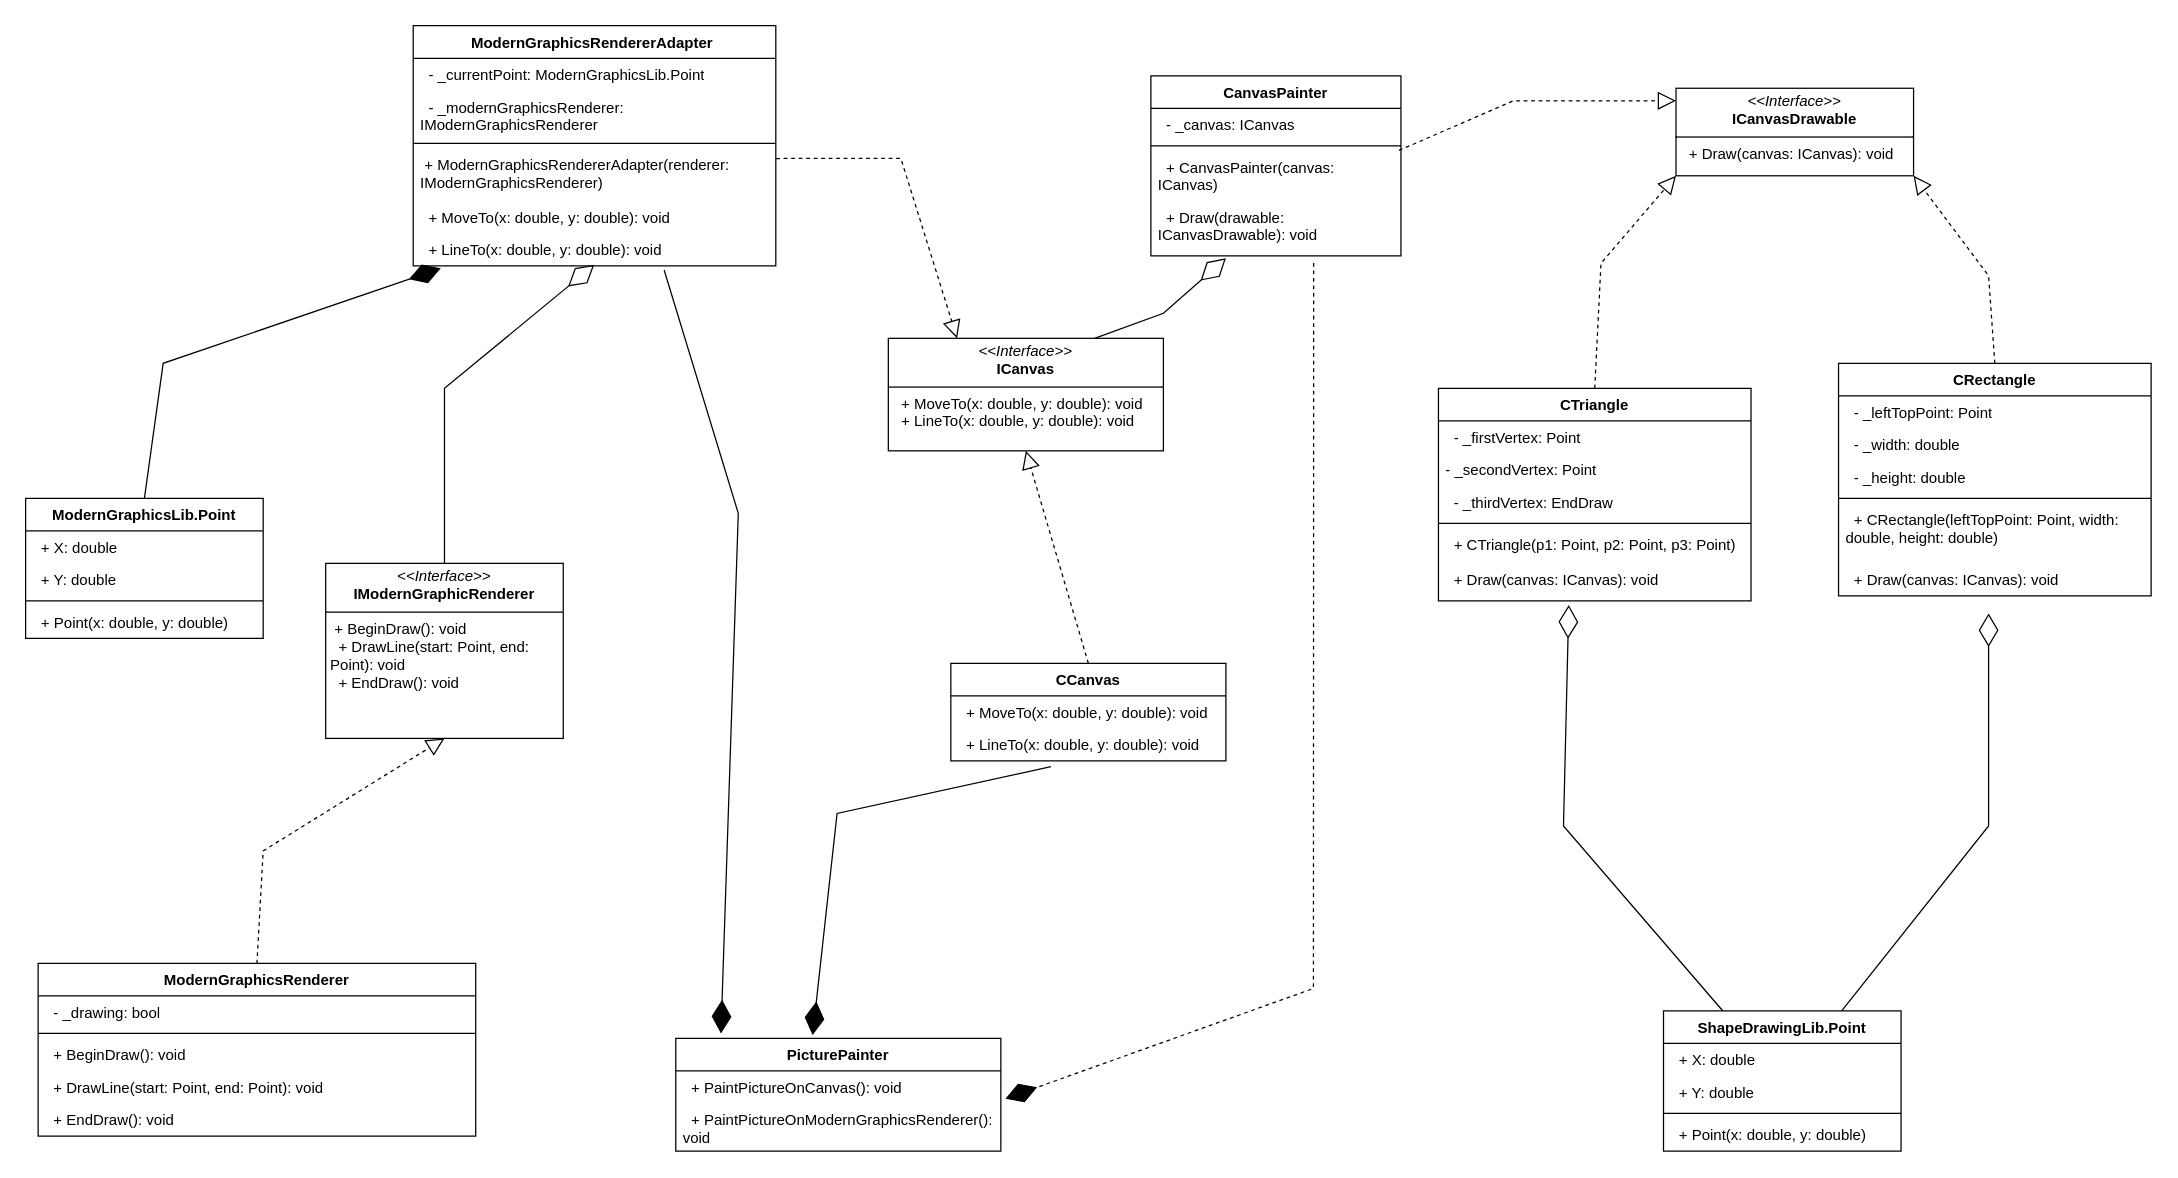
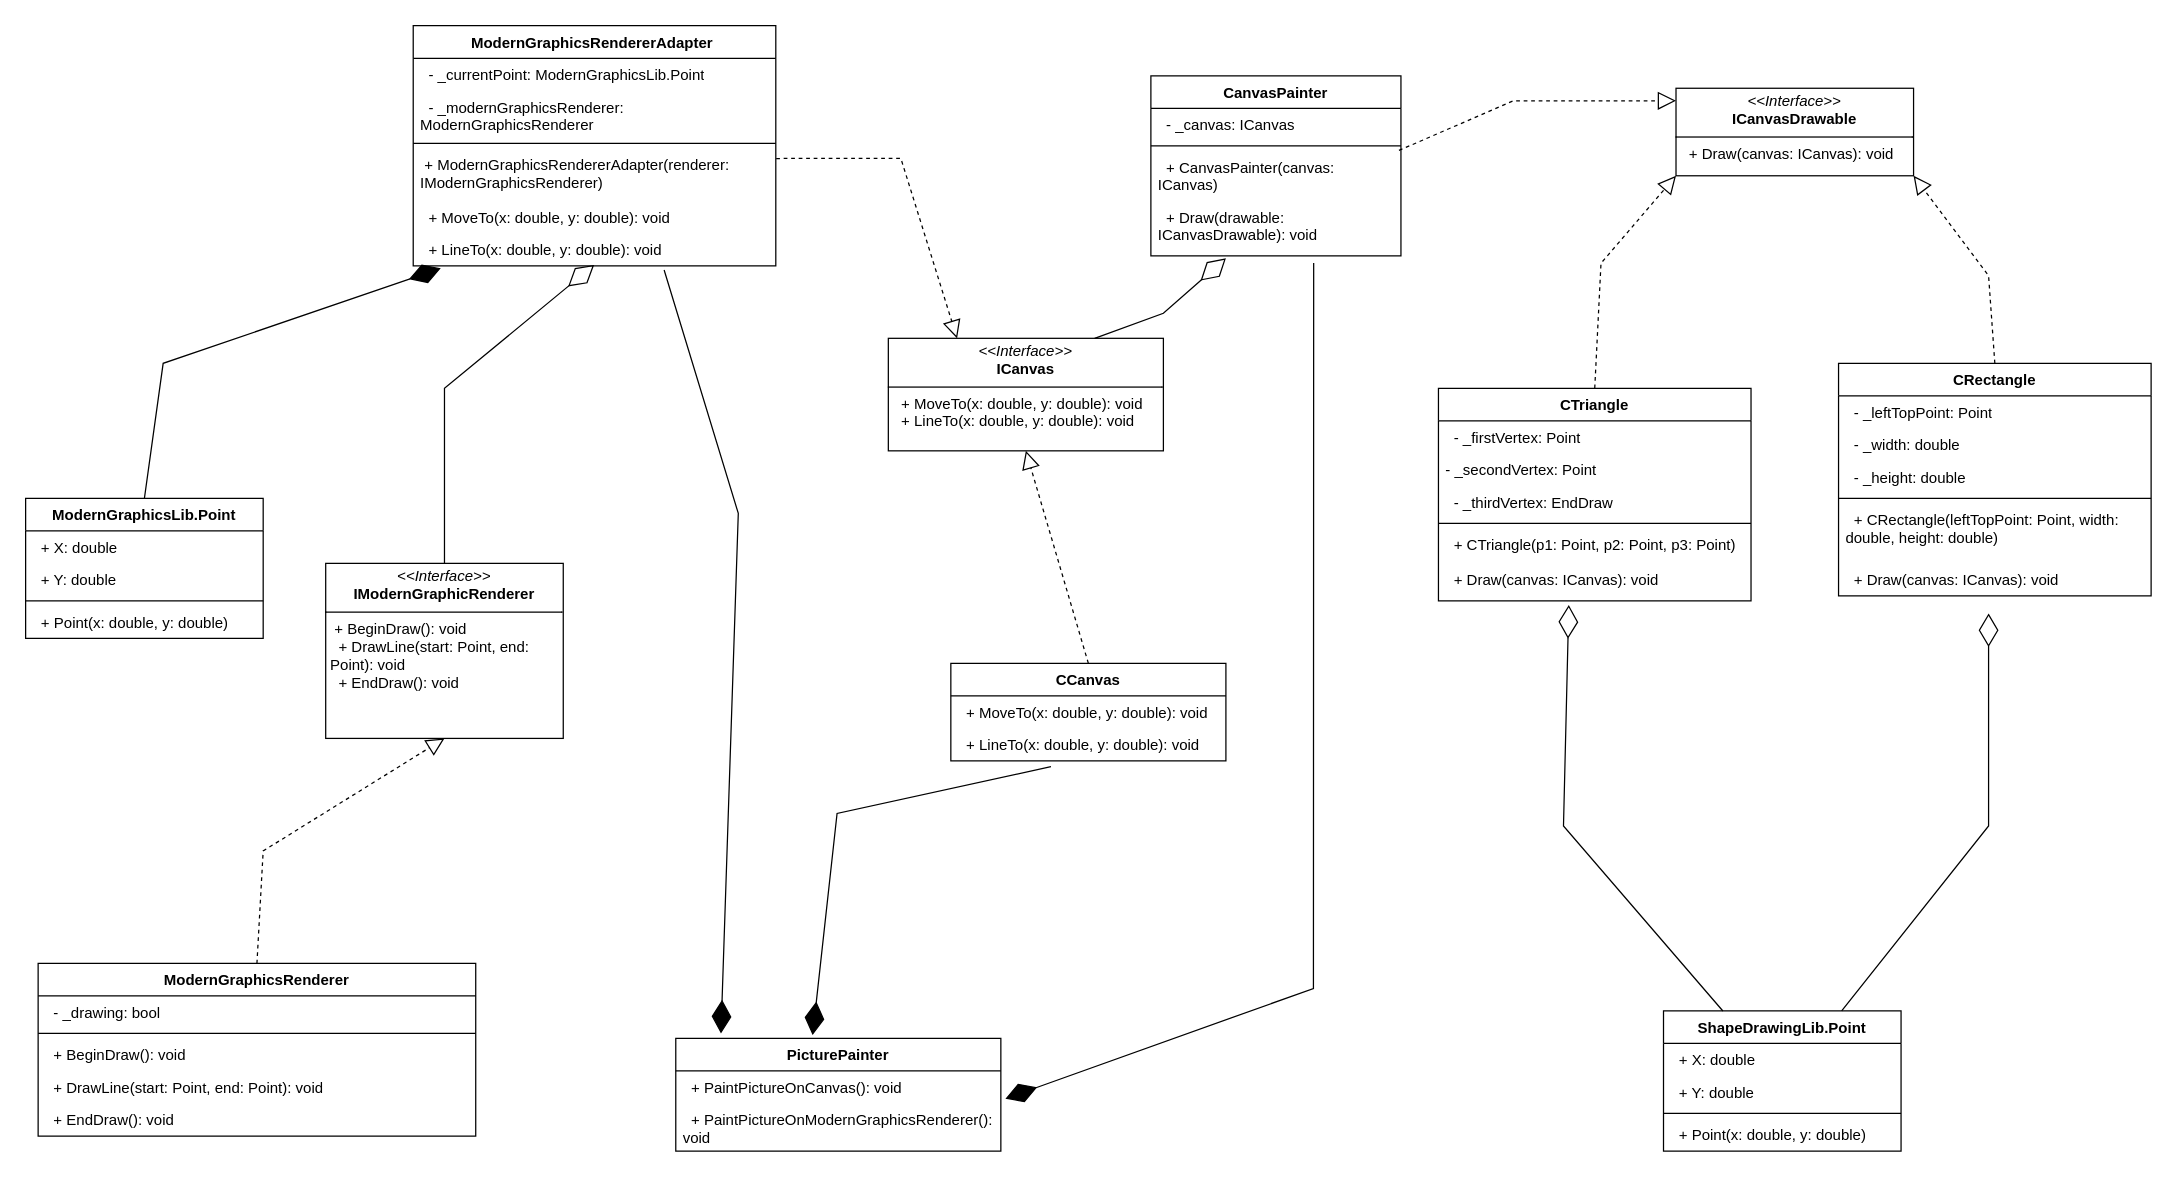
(596, 117) -> (596, 117)
(1313, 773) -> (1313, 773)
